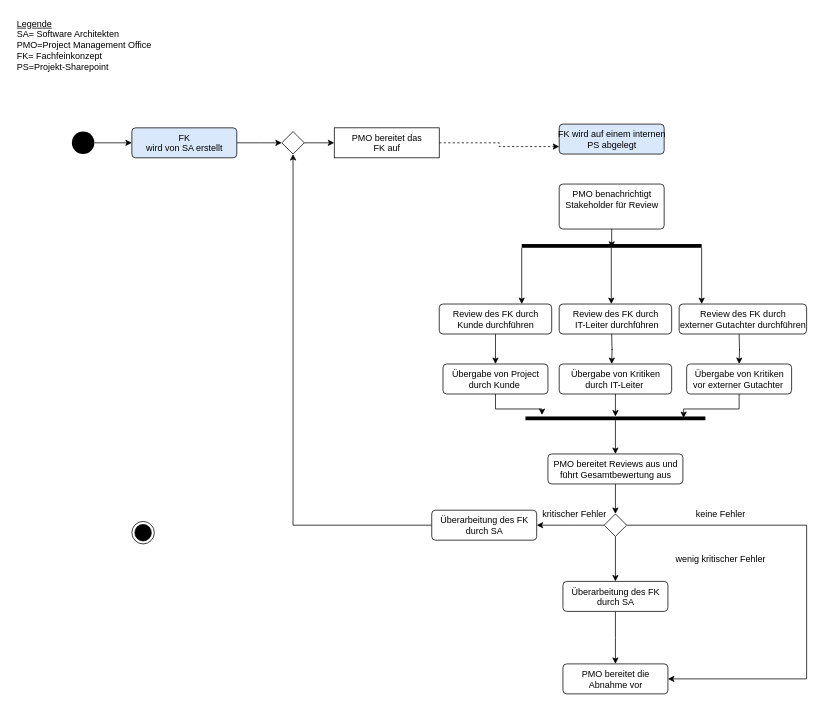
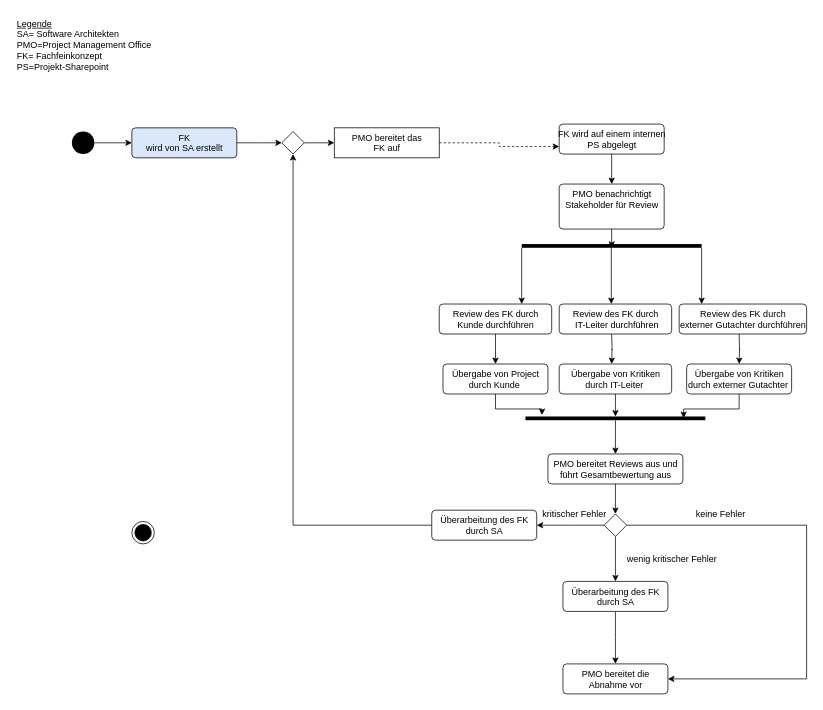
(612, 139) -> (612, 139)
none -> (612, 166)
(740, 380) -> (740, 380)
(720, 559) -> (672, 559)
